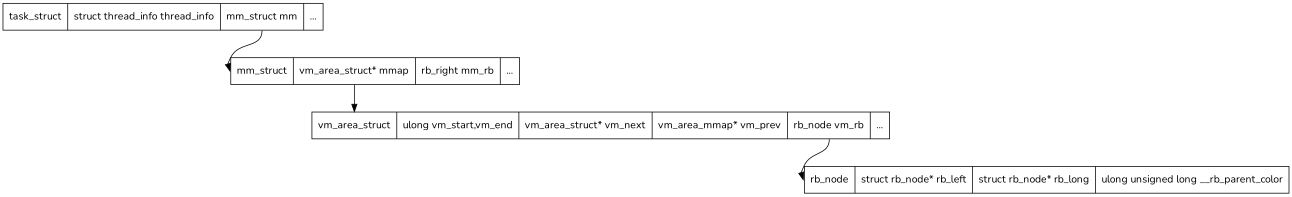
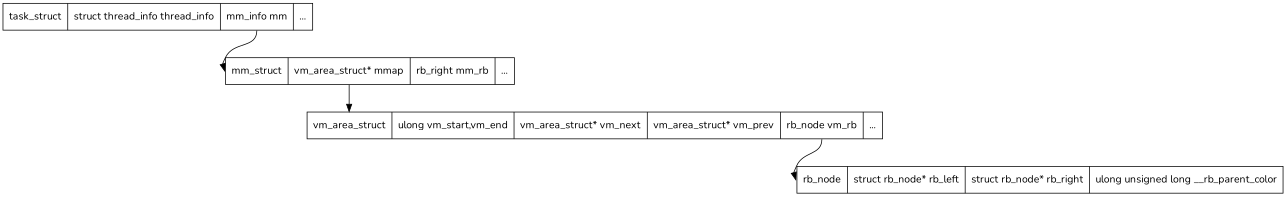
(262, 16) -> (257, 16)
(720, 125) -> (714, 125)
(1034, 179) -> (1027, 179)
